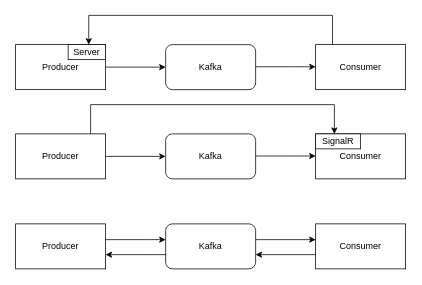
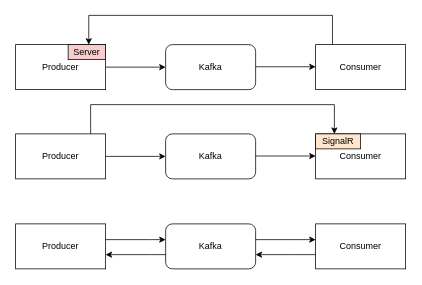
(87, 52) -> (87, 52)
(338, 141) -> (338, 141)
